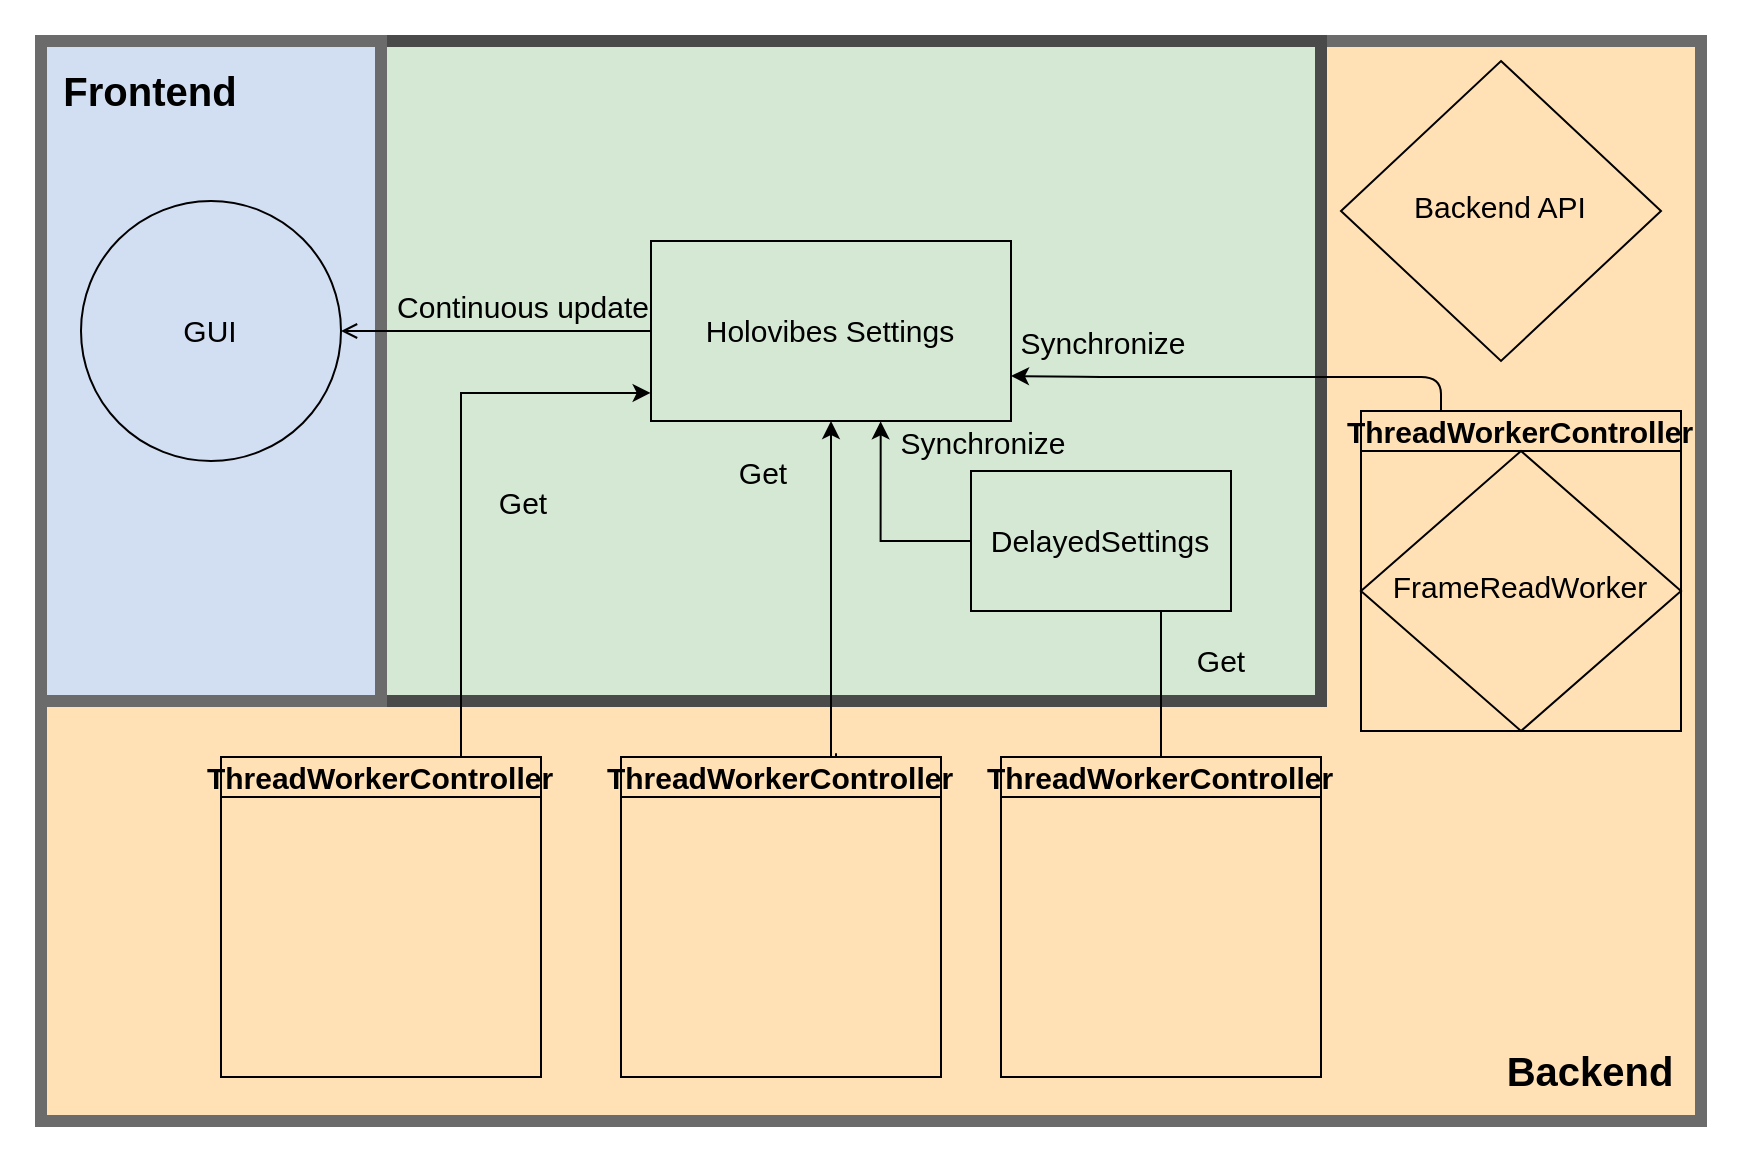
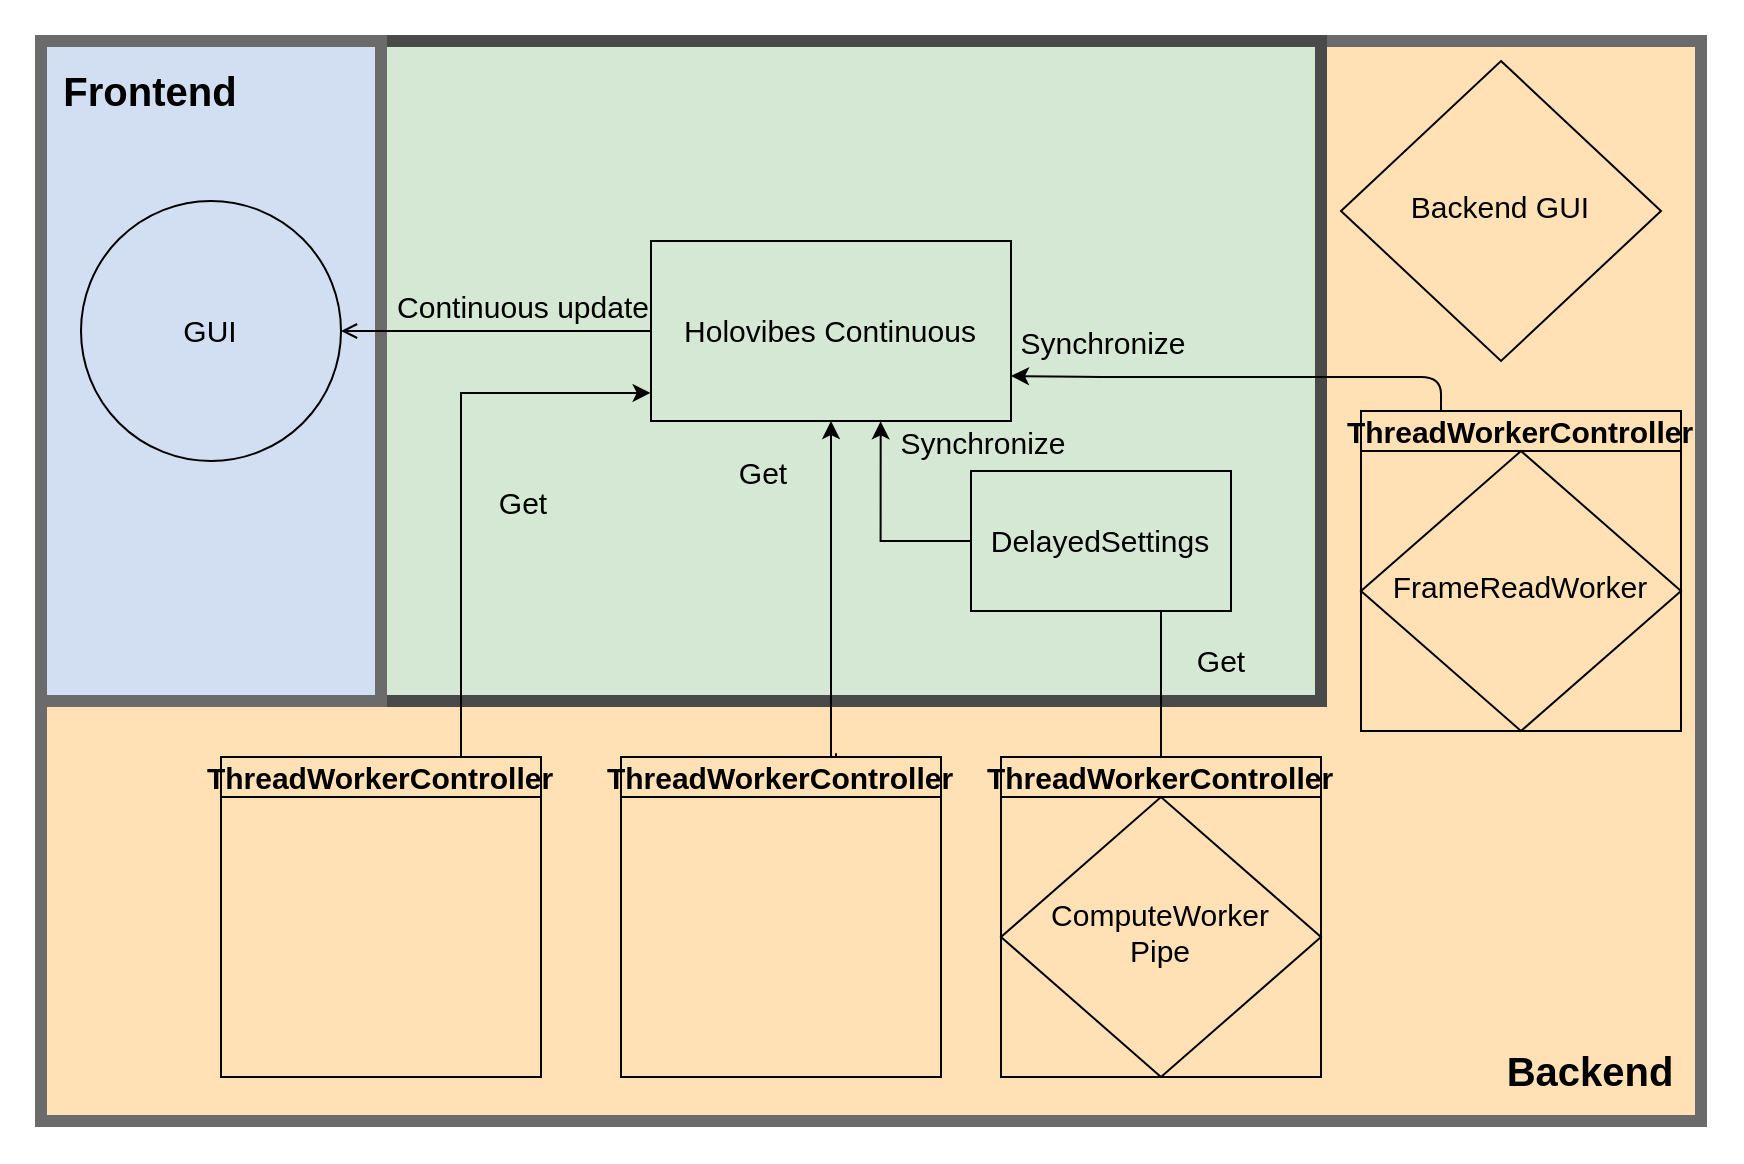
(1501, 207) -> (1501, 207)
(831, 331) -> (831, 331)
none -> (1161, 937)
